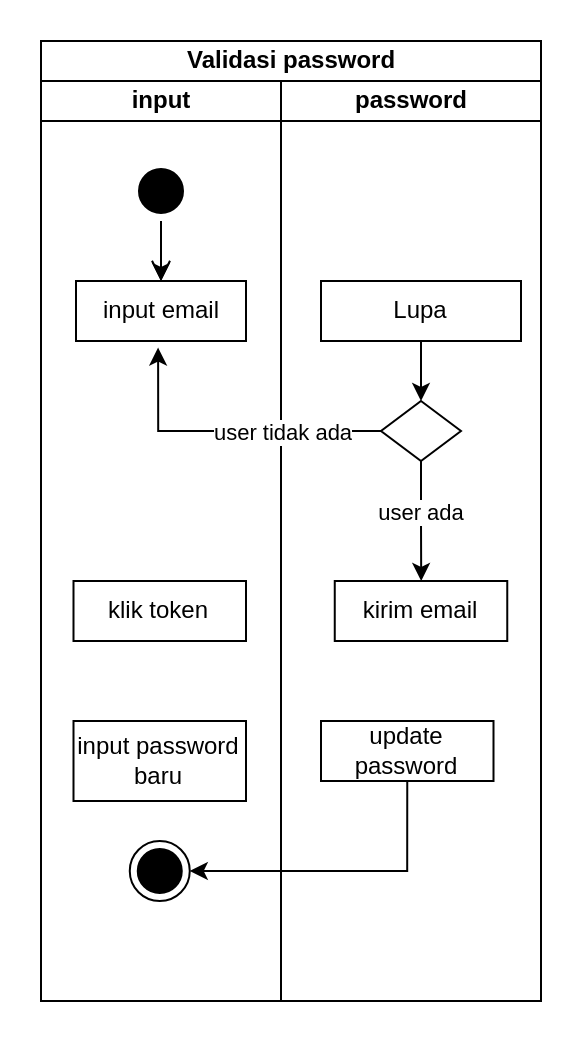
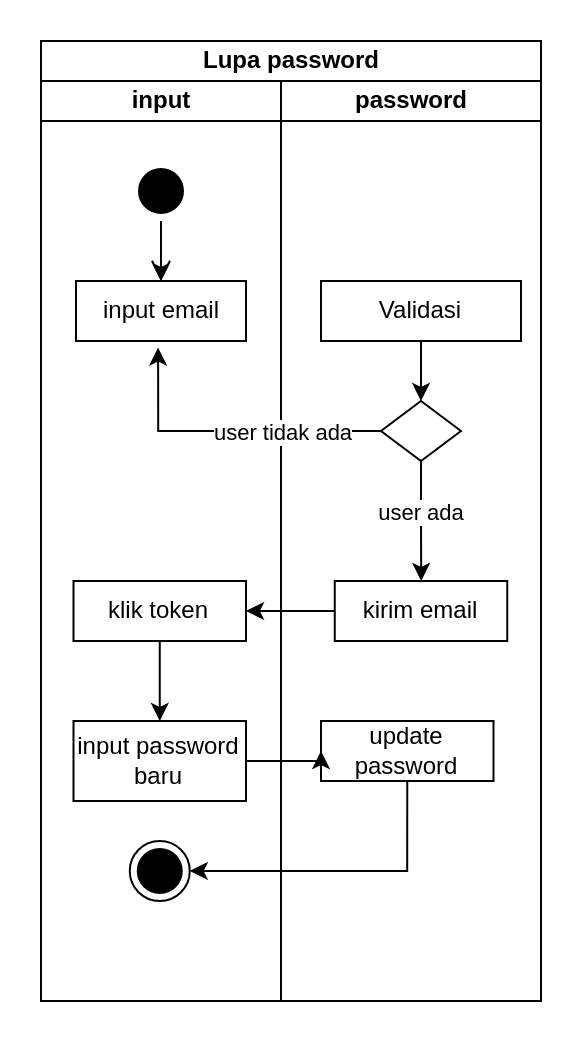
(292, 61) -> (292, 61)
(421, 311) -> (421, 311)
none -> (310, 611)
none -> (160, 674)
none -> (304, 761)
